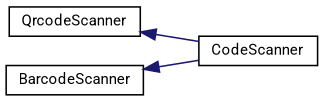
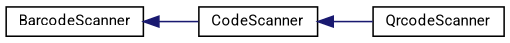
(177, 38) -> (353, 22)
